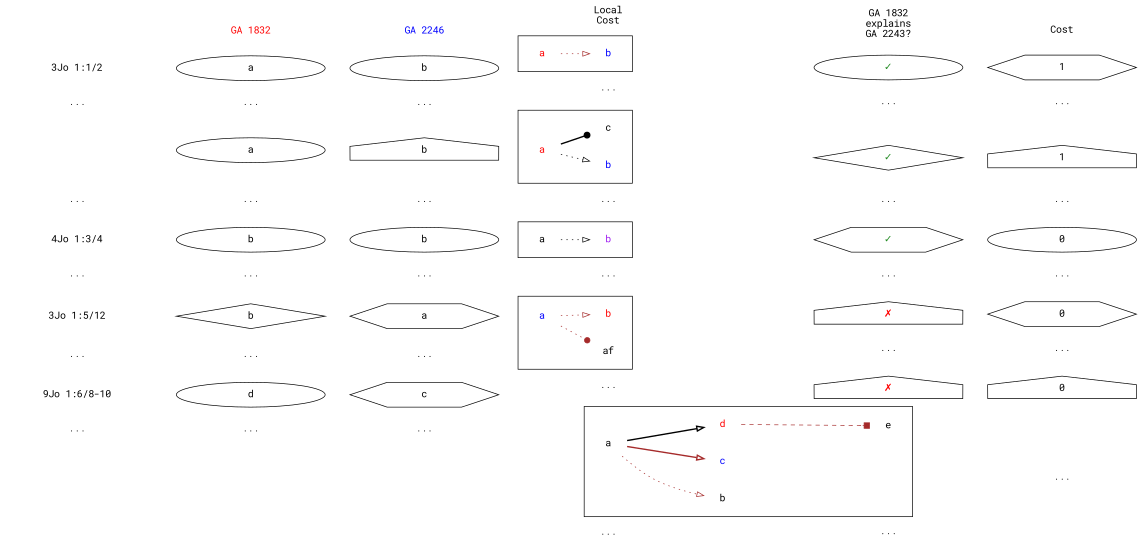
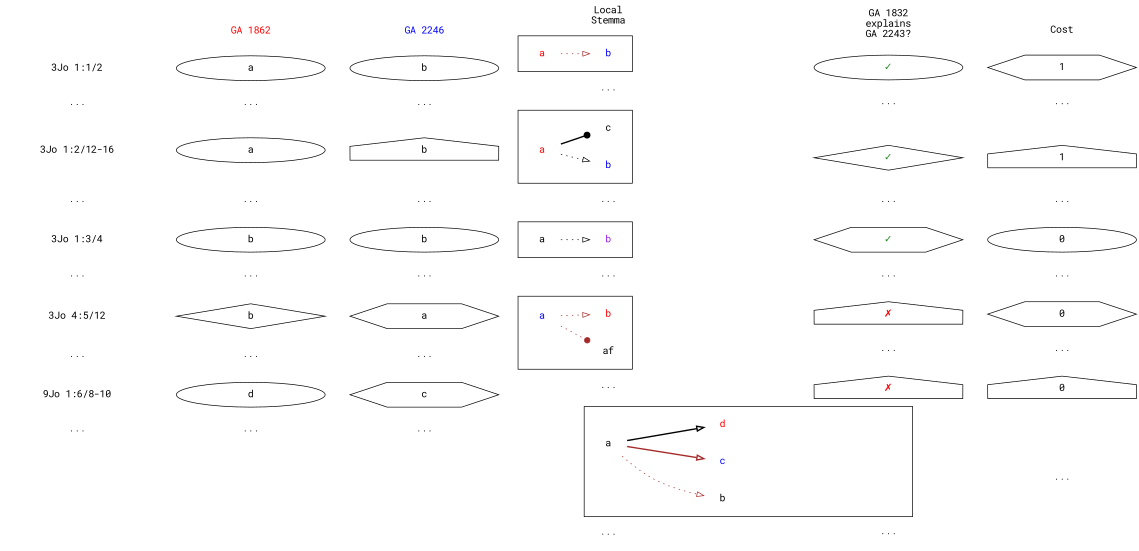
(608, 16) -> (608, 16)
(251, 31) -> (251, 31)
none -> (77, 150)
(77, 240) -> (77, 240)
(77, 316) -> (77, 316)
(888, 426) -> none
